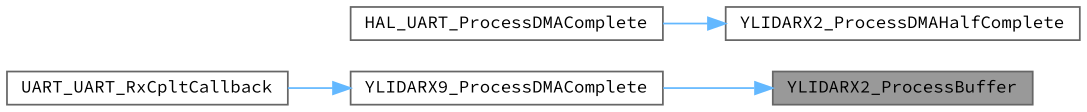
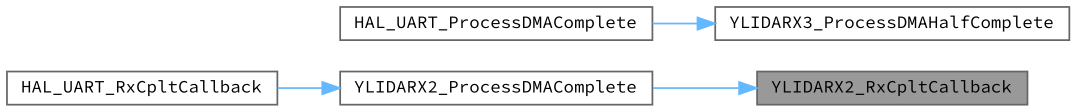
(903, 24) -> (892, 24)
(147, 88) -> (142, 88)
(507, 88) -> (496, 88)
(903, 88) -> (892, 88)
